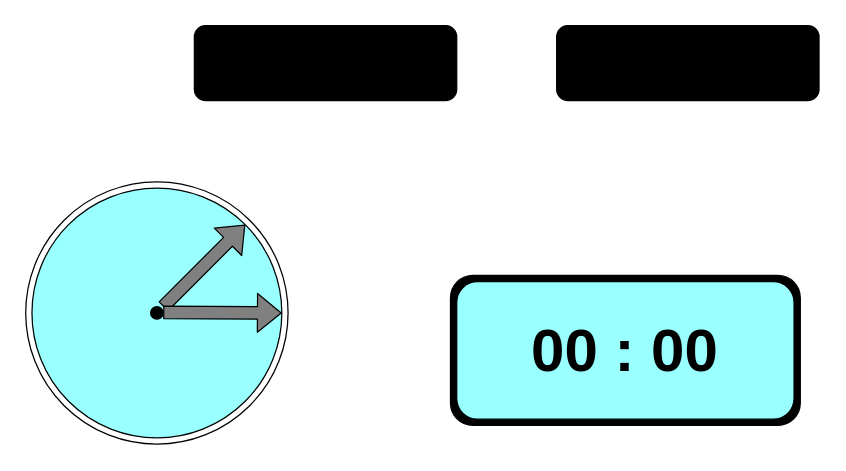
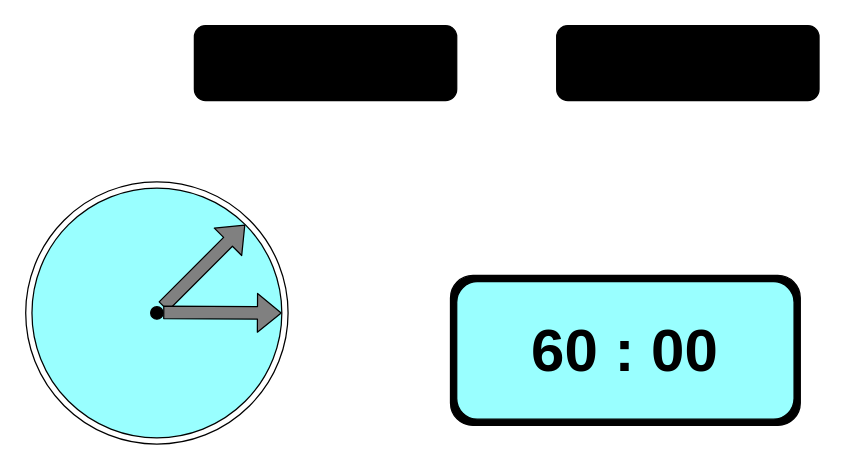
(579, 294) -> (579, 294)
